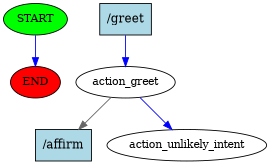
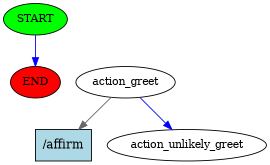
(126, 19) -> none
(187, 145) -> (187, 145)
